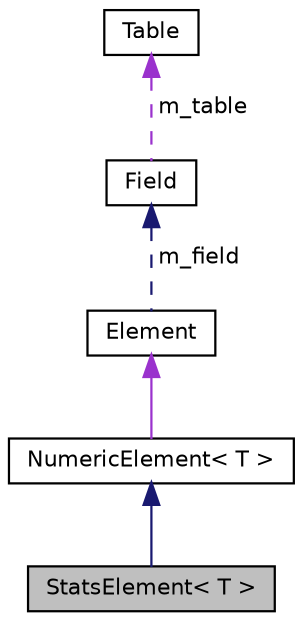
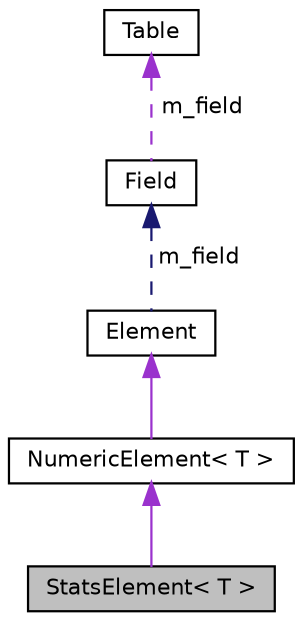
(200, 108) -> (200, 108)
(151, 536) -> (151, 536)
